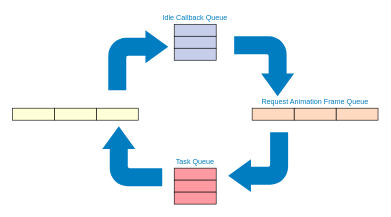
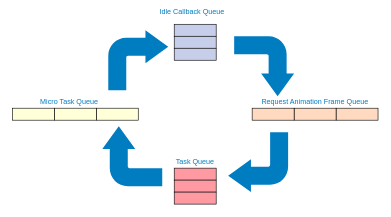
(195, 18) -> (192, 12)
none -> (69, 102)
